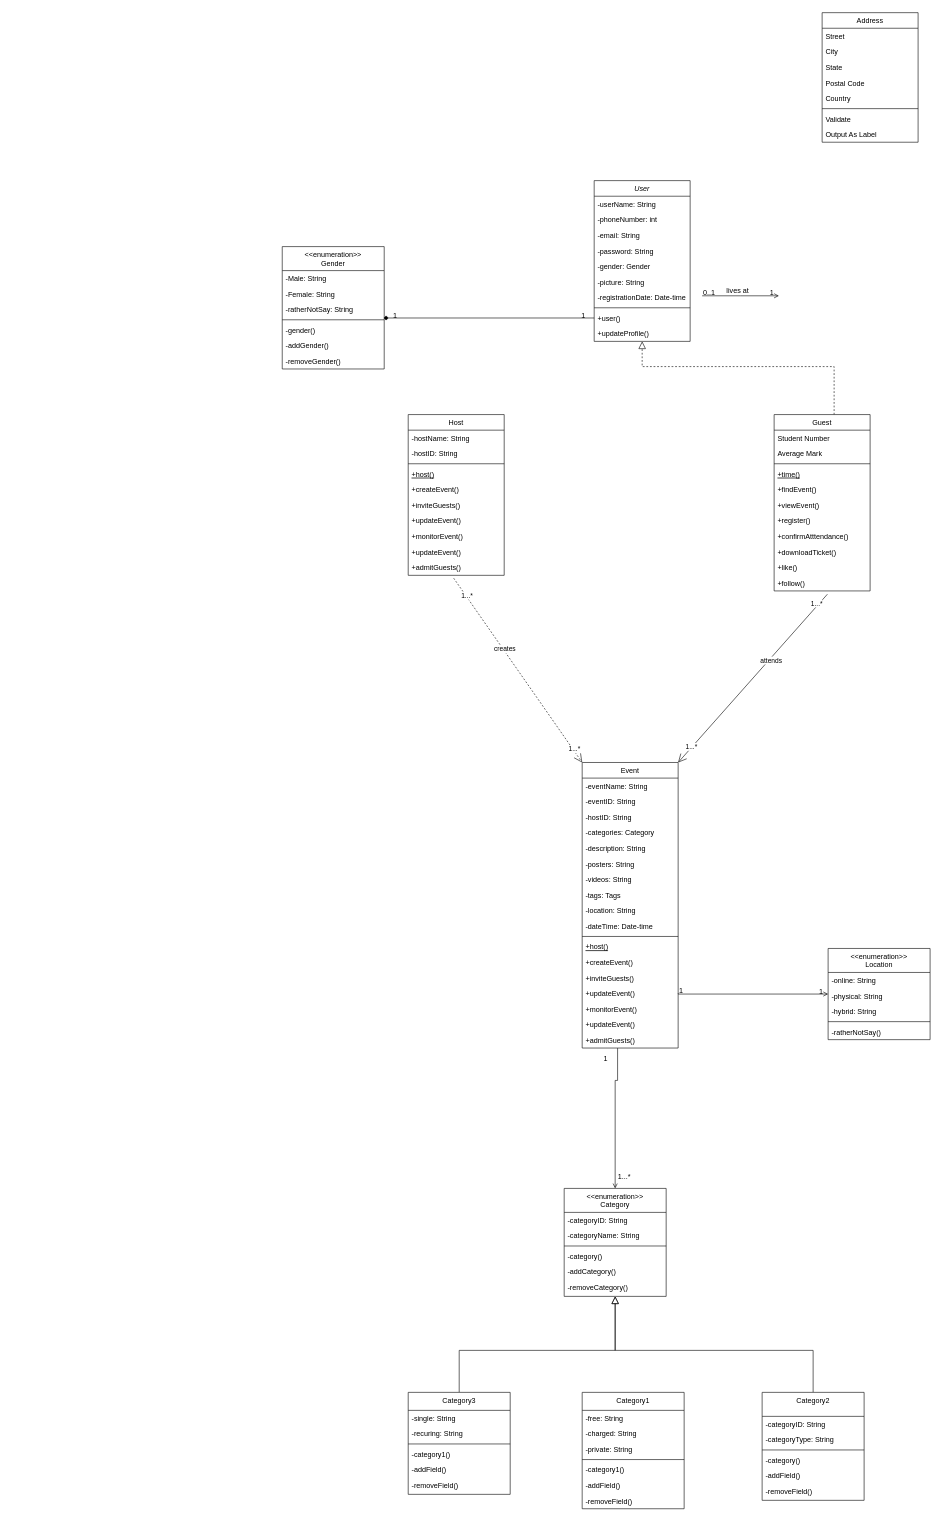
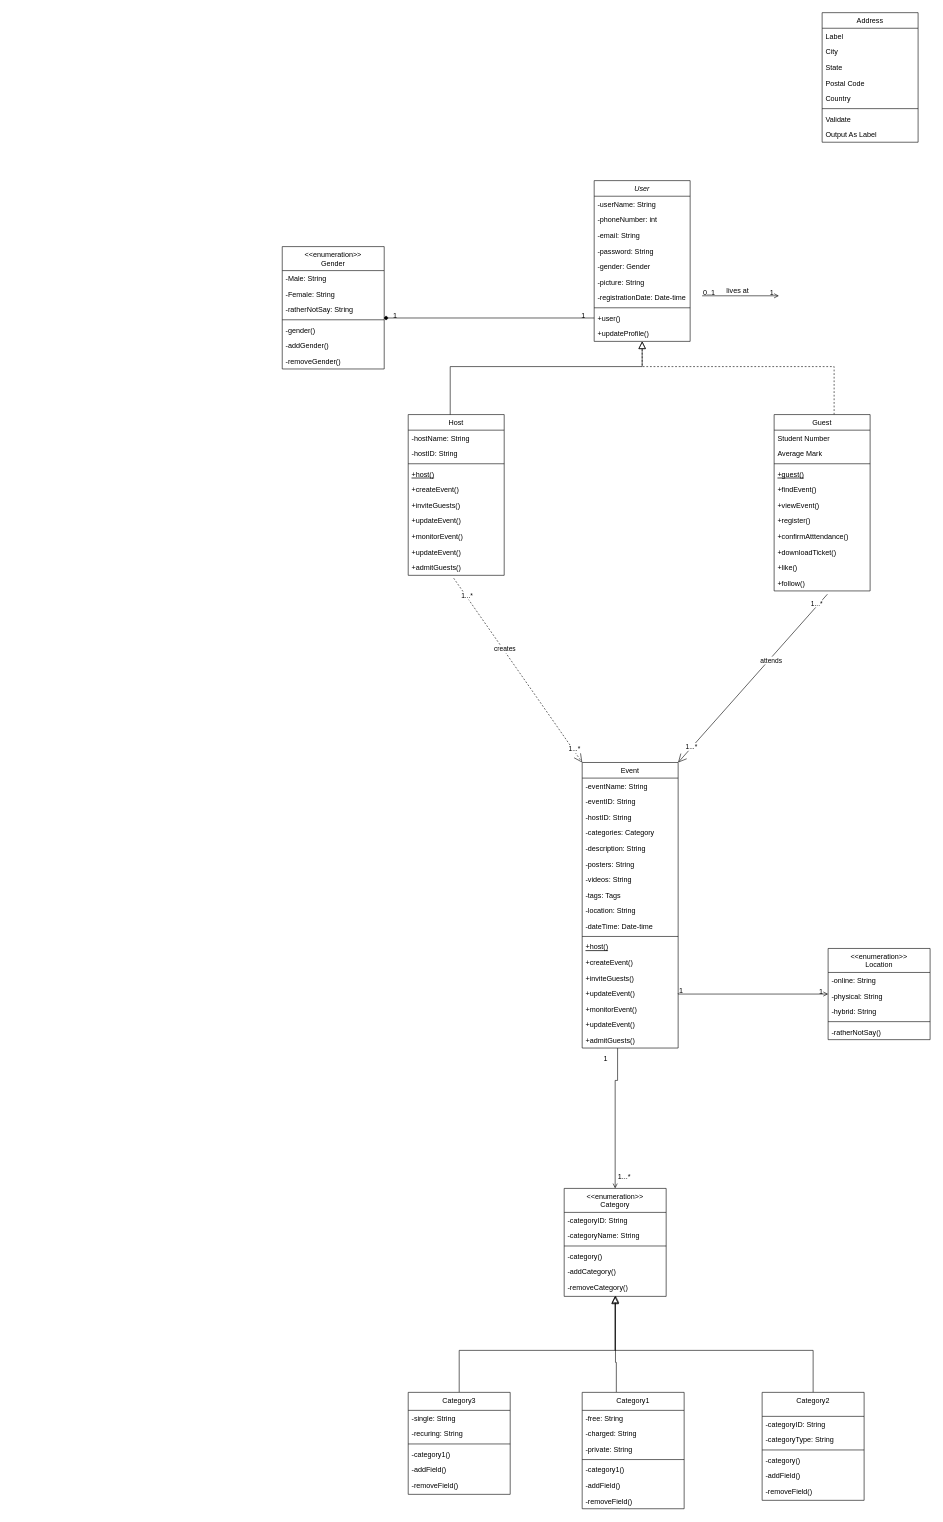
(838, 36) -> (835, 36)
none -> (521, 366)
(791, 474) -> (794, 474)
none -> (616, 1372)
